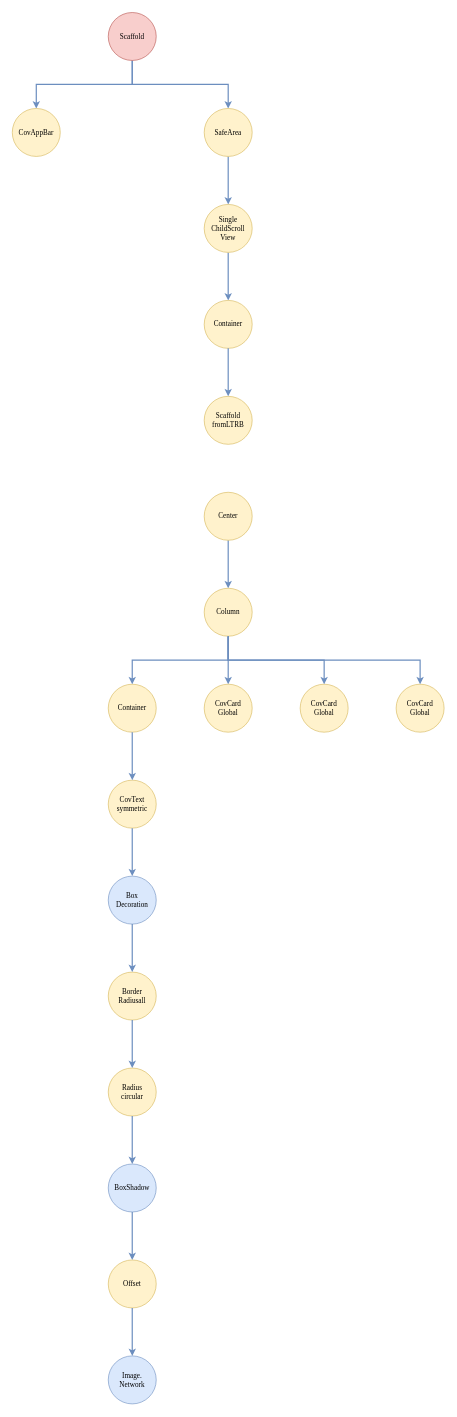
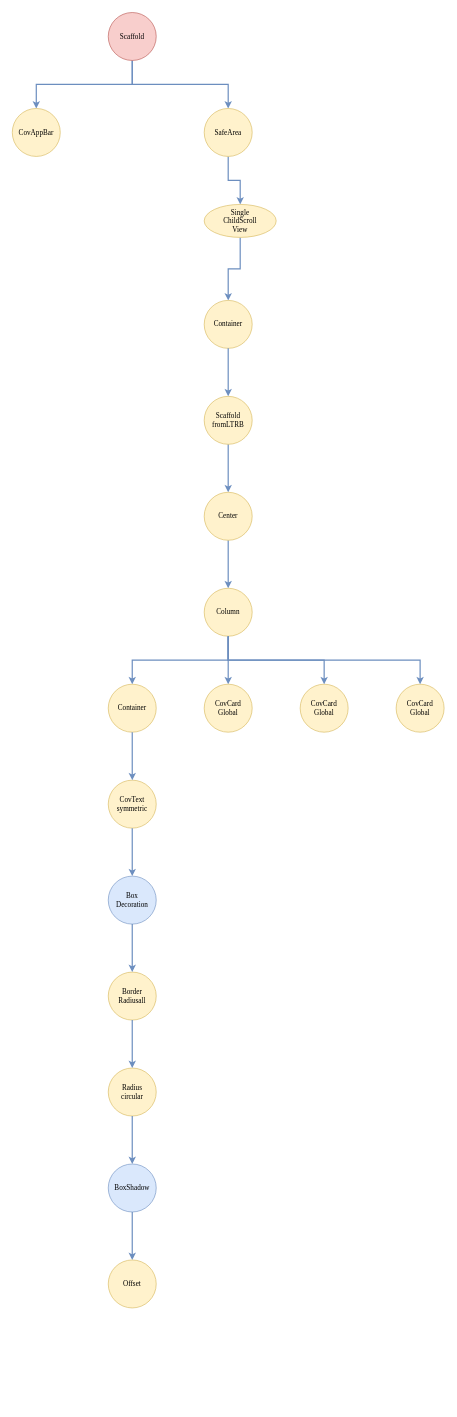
(228, 228) -> (240, 221)
none -> (228, 465)
(132, 1329) -> none
(132, 1380) -> none
